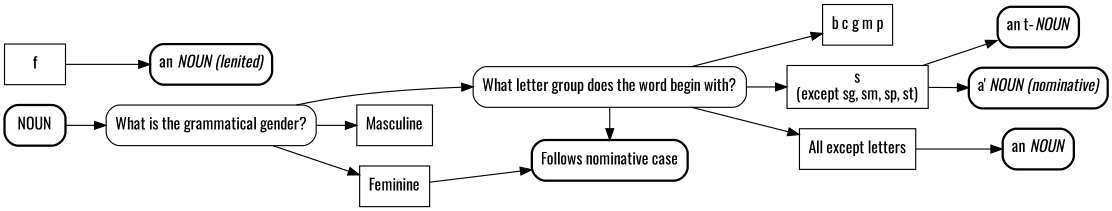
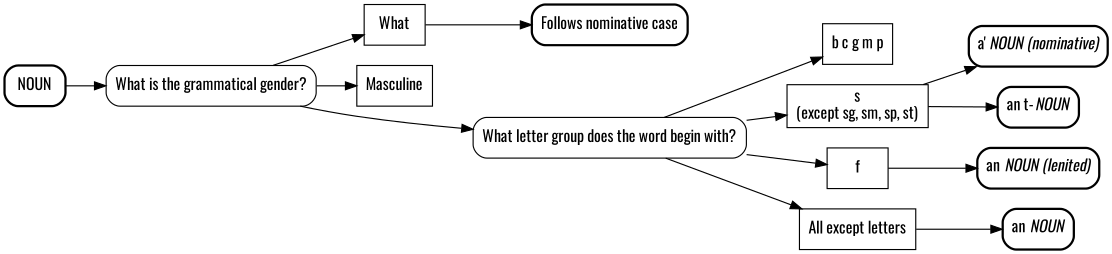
(610, 118) -> (781, 159)
(395, 186) -> (395, 25)
